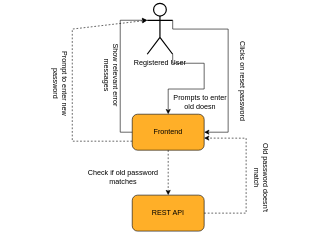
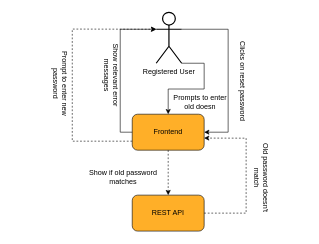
(160, 29) -> (169, 38)
(123, 177) -> (123, 177)
